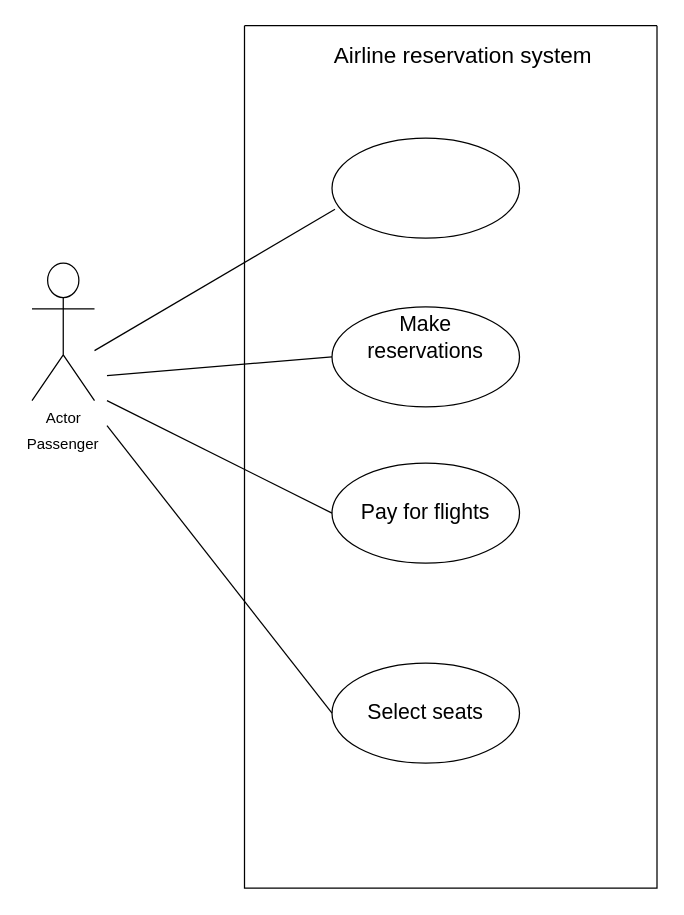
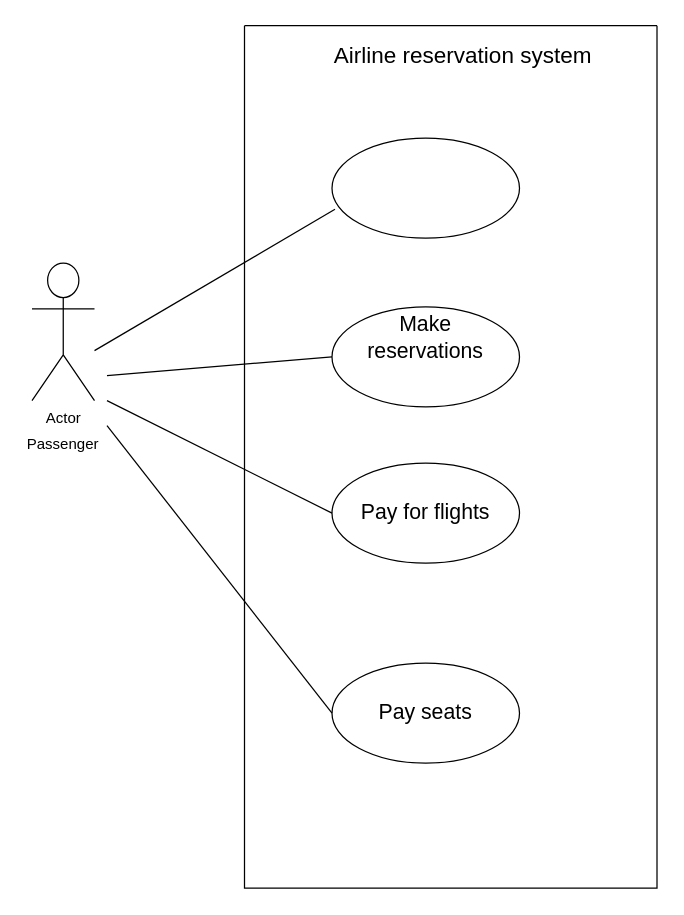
(426, 713) -> (426, 713)
